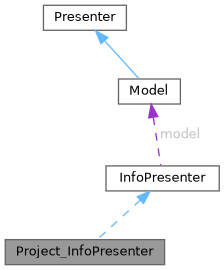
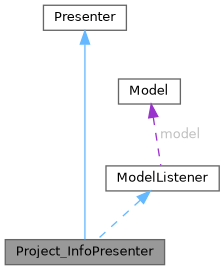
(122, 60) -> (85, 142)
(163, 178) -> (163, 178)
